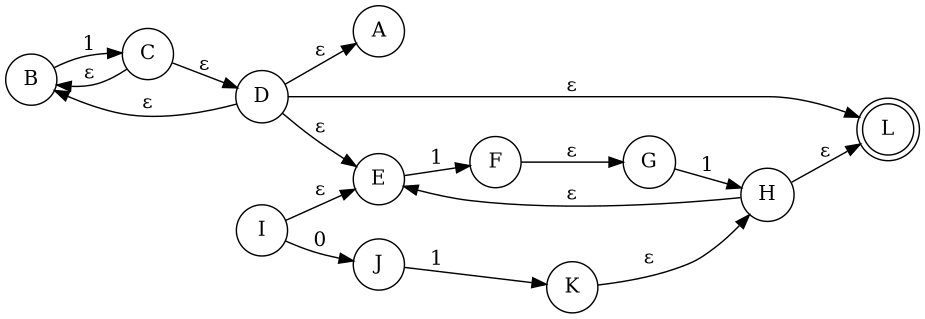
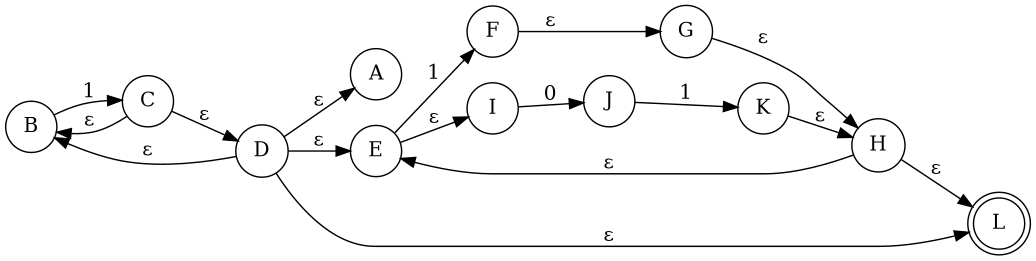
(708, 166) -> (763, 38)
(314, 208) -> (428, 132)
